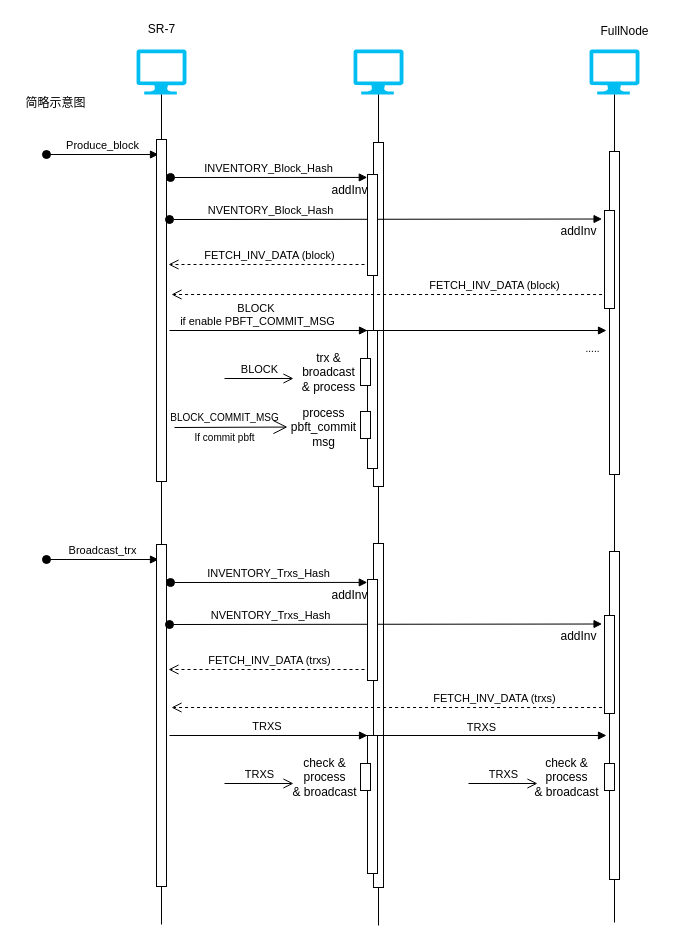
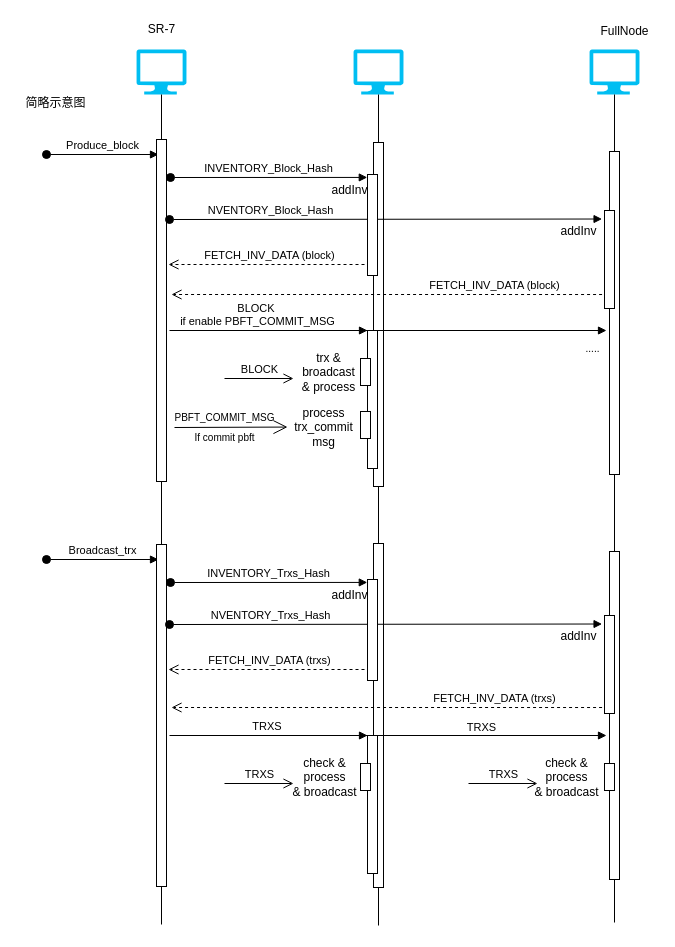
(225, 418) -> (225, 418)
(324, 428) -> (324, 428)
